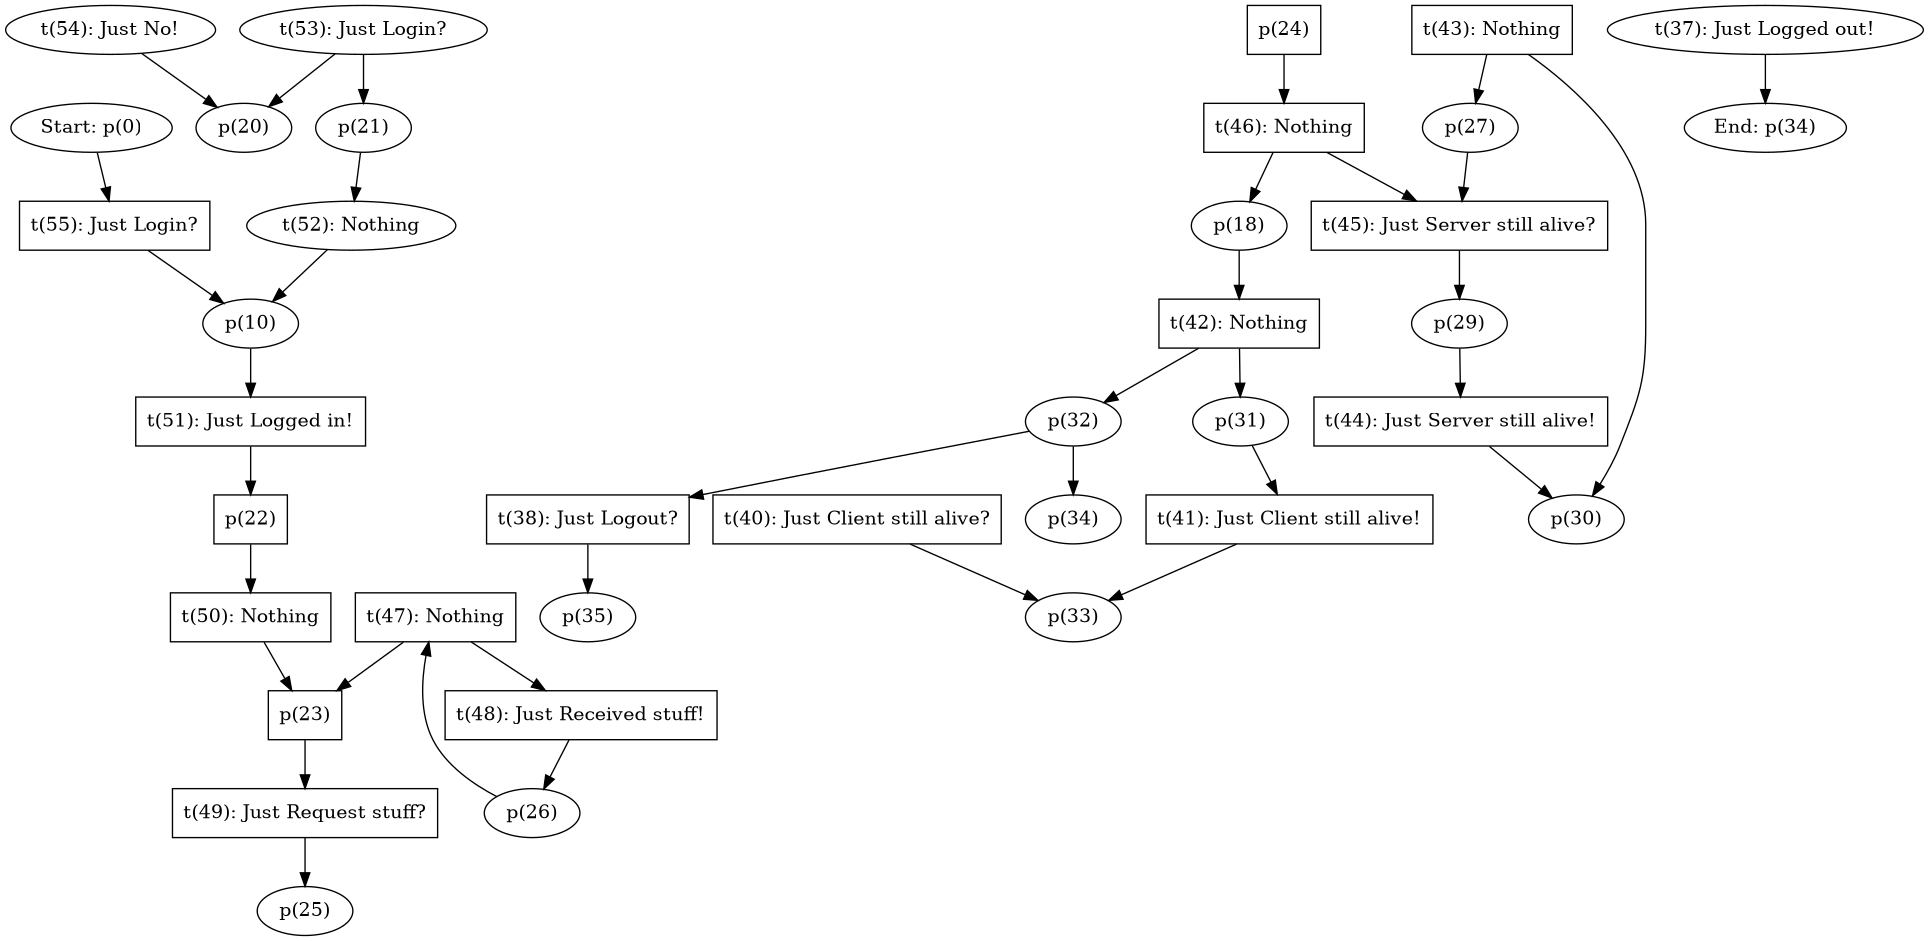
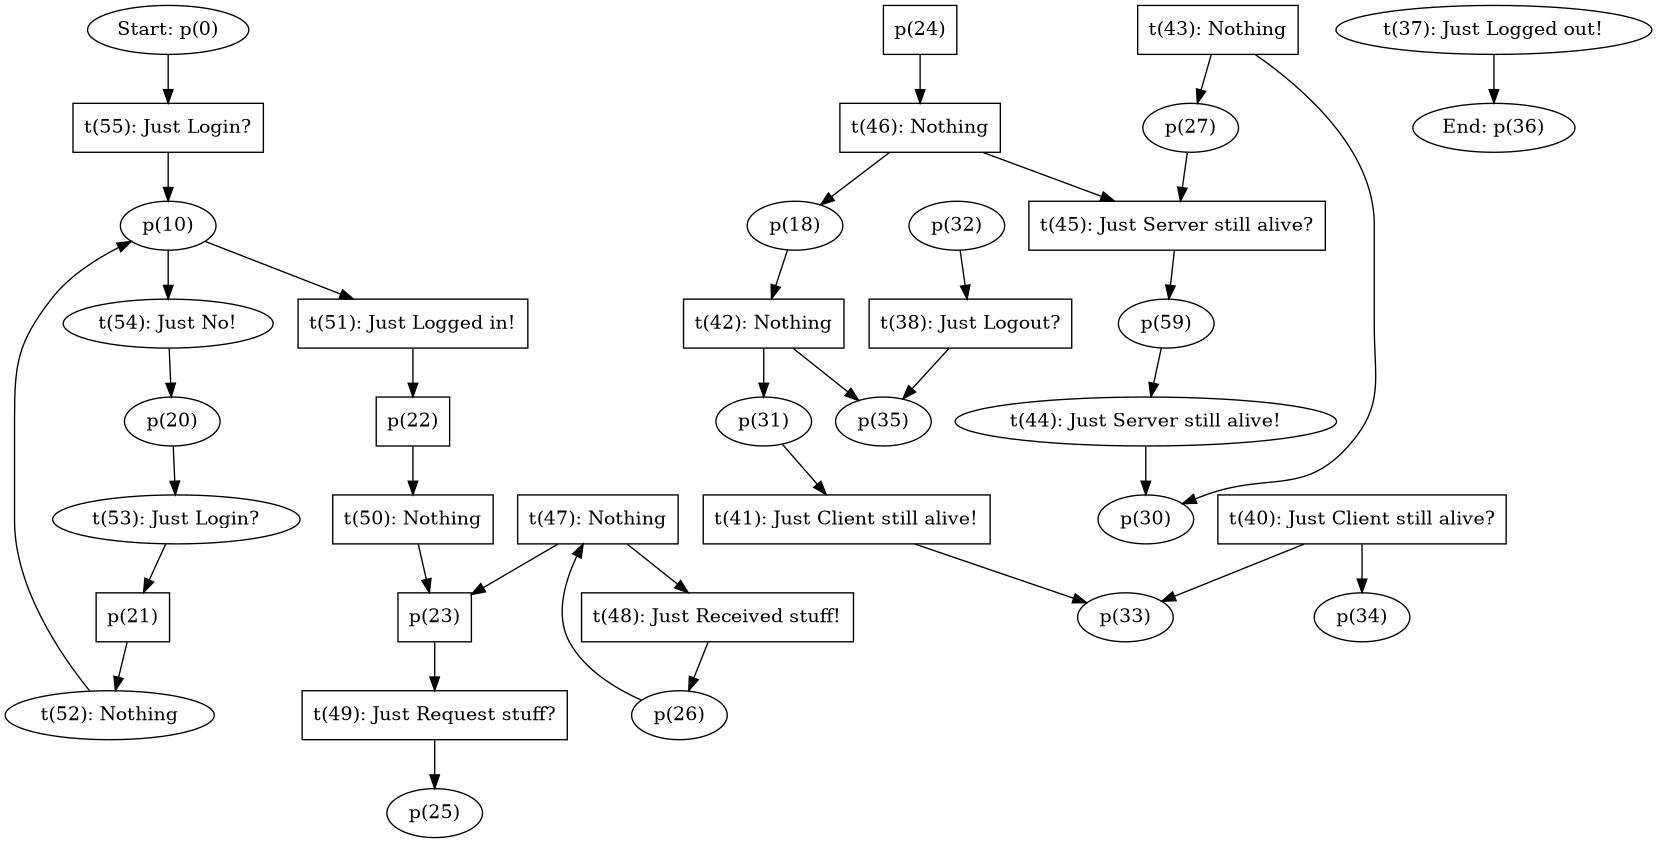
(307, 76) -> (174, 464)
(364, 128) -> (133, 617)
(1765, 128) -> (1494, 128)
none -> (168, 268)
(1459, 324) -> (1166, 324)
(1157, 372) -> (821, 370)
(1461, 422) -> (1146, 422)
(1073, 464) -> (1362, 562)
